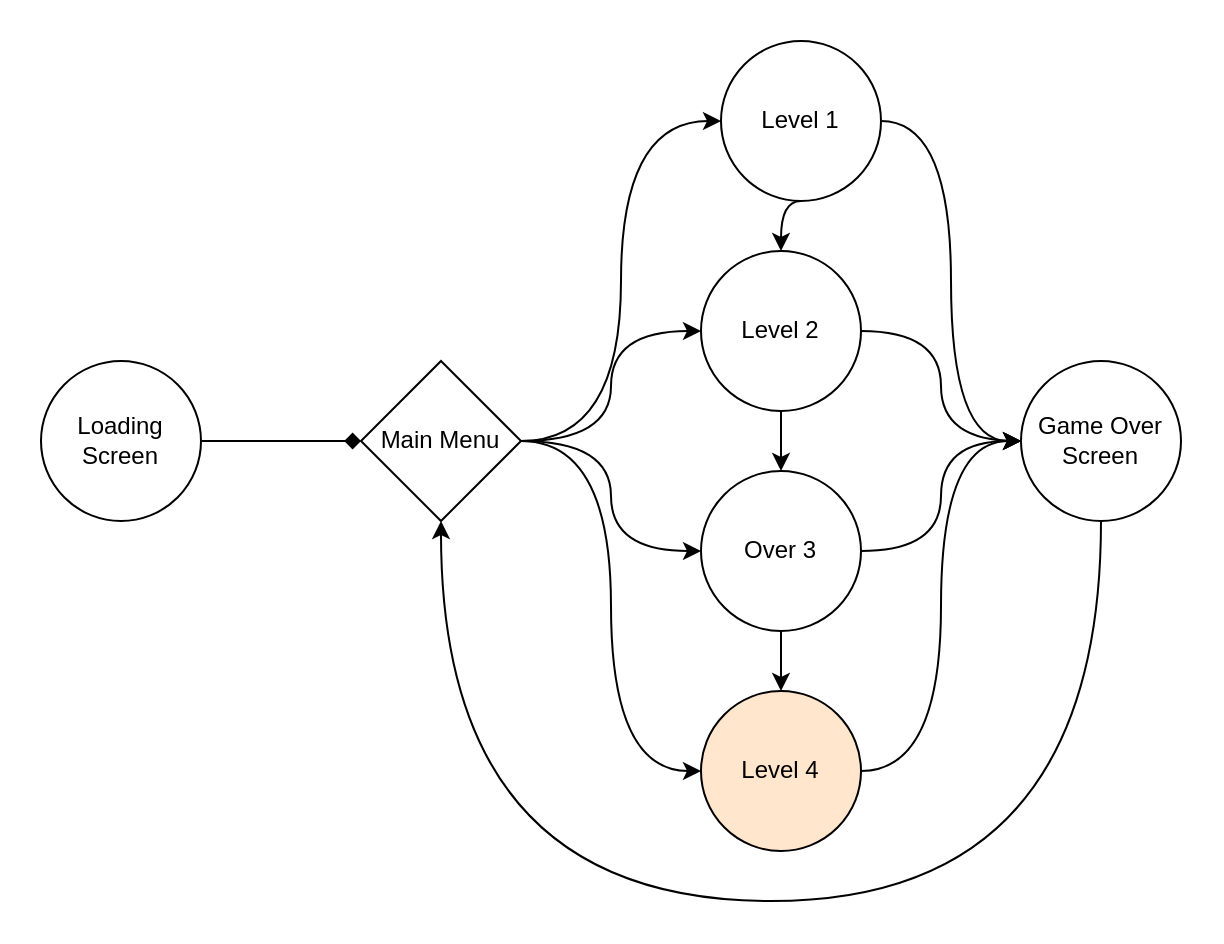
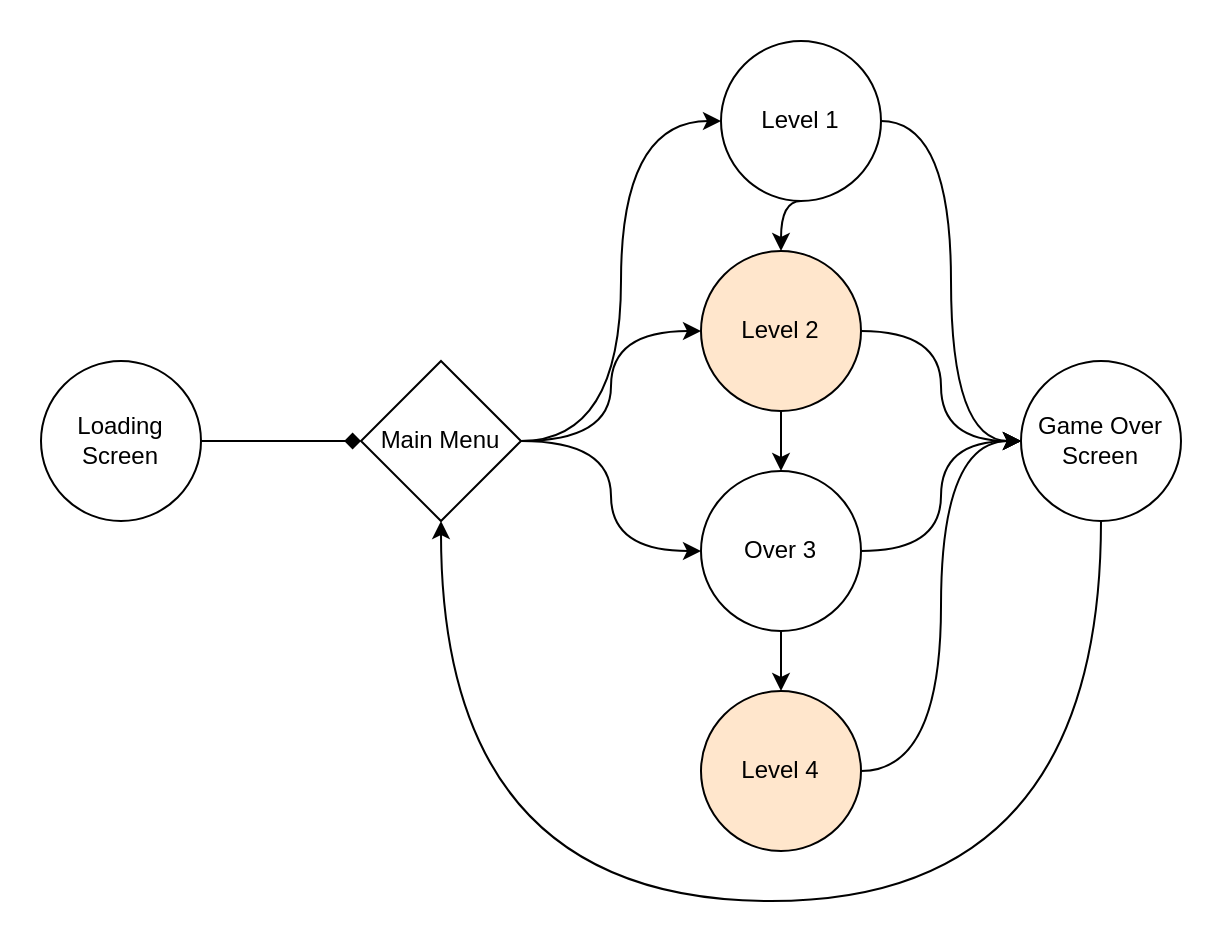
(781, 331) -> (781, 331)
(962, 428) -> (962, 430)
(611, 614) -> none
